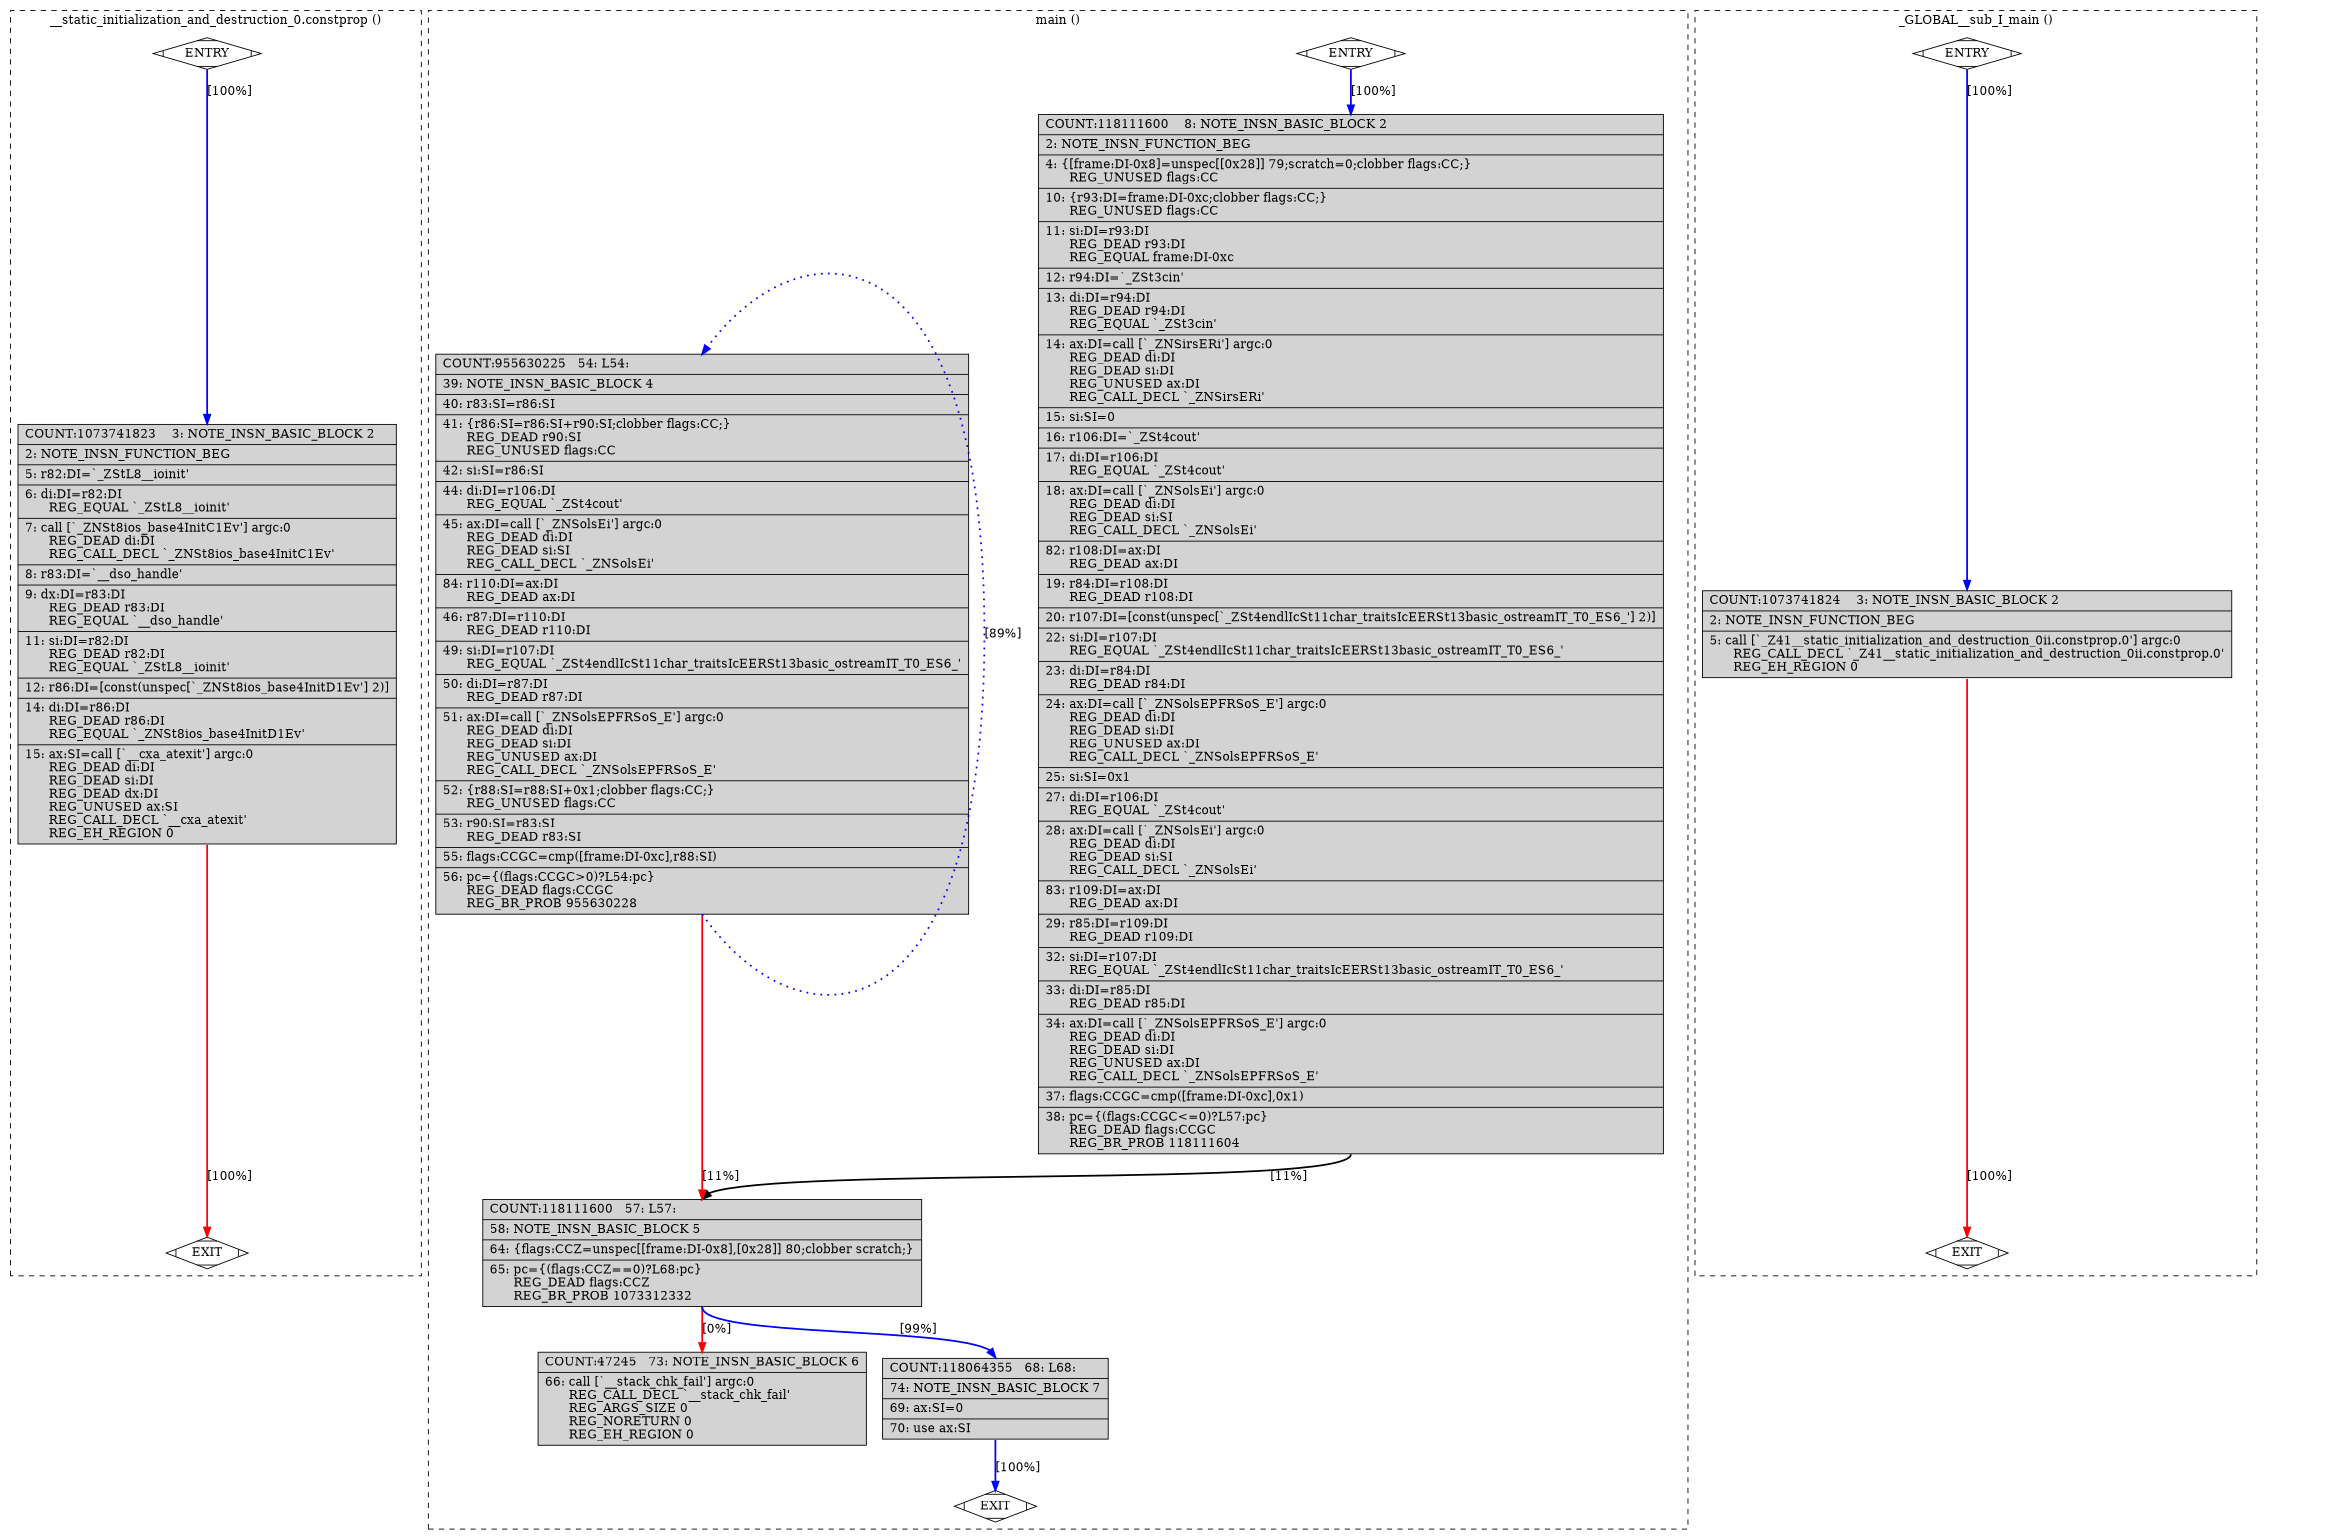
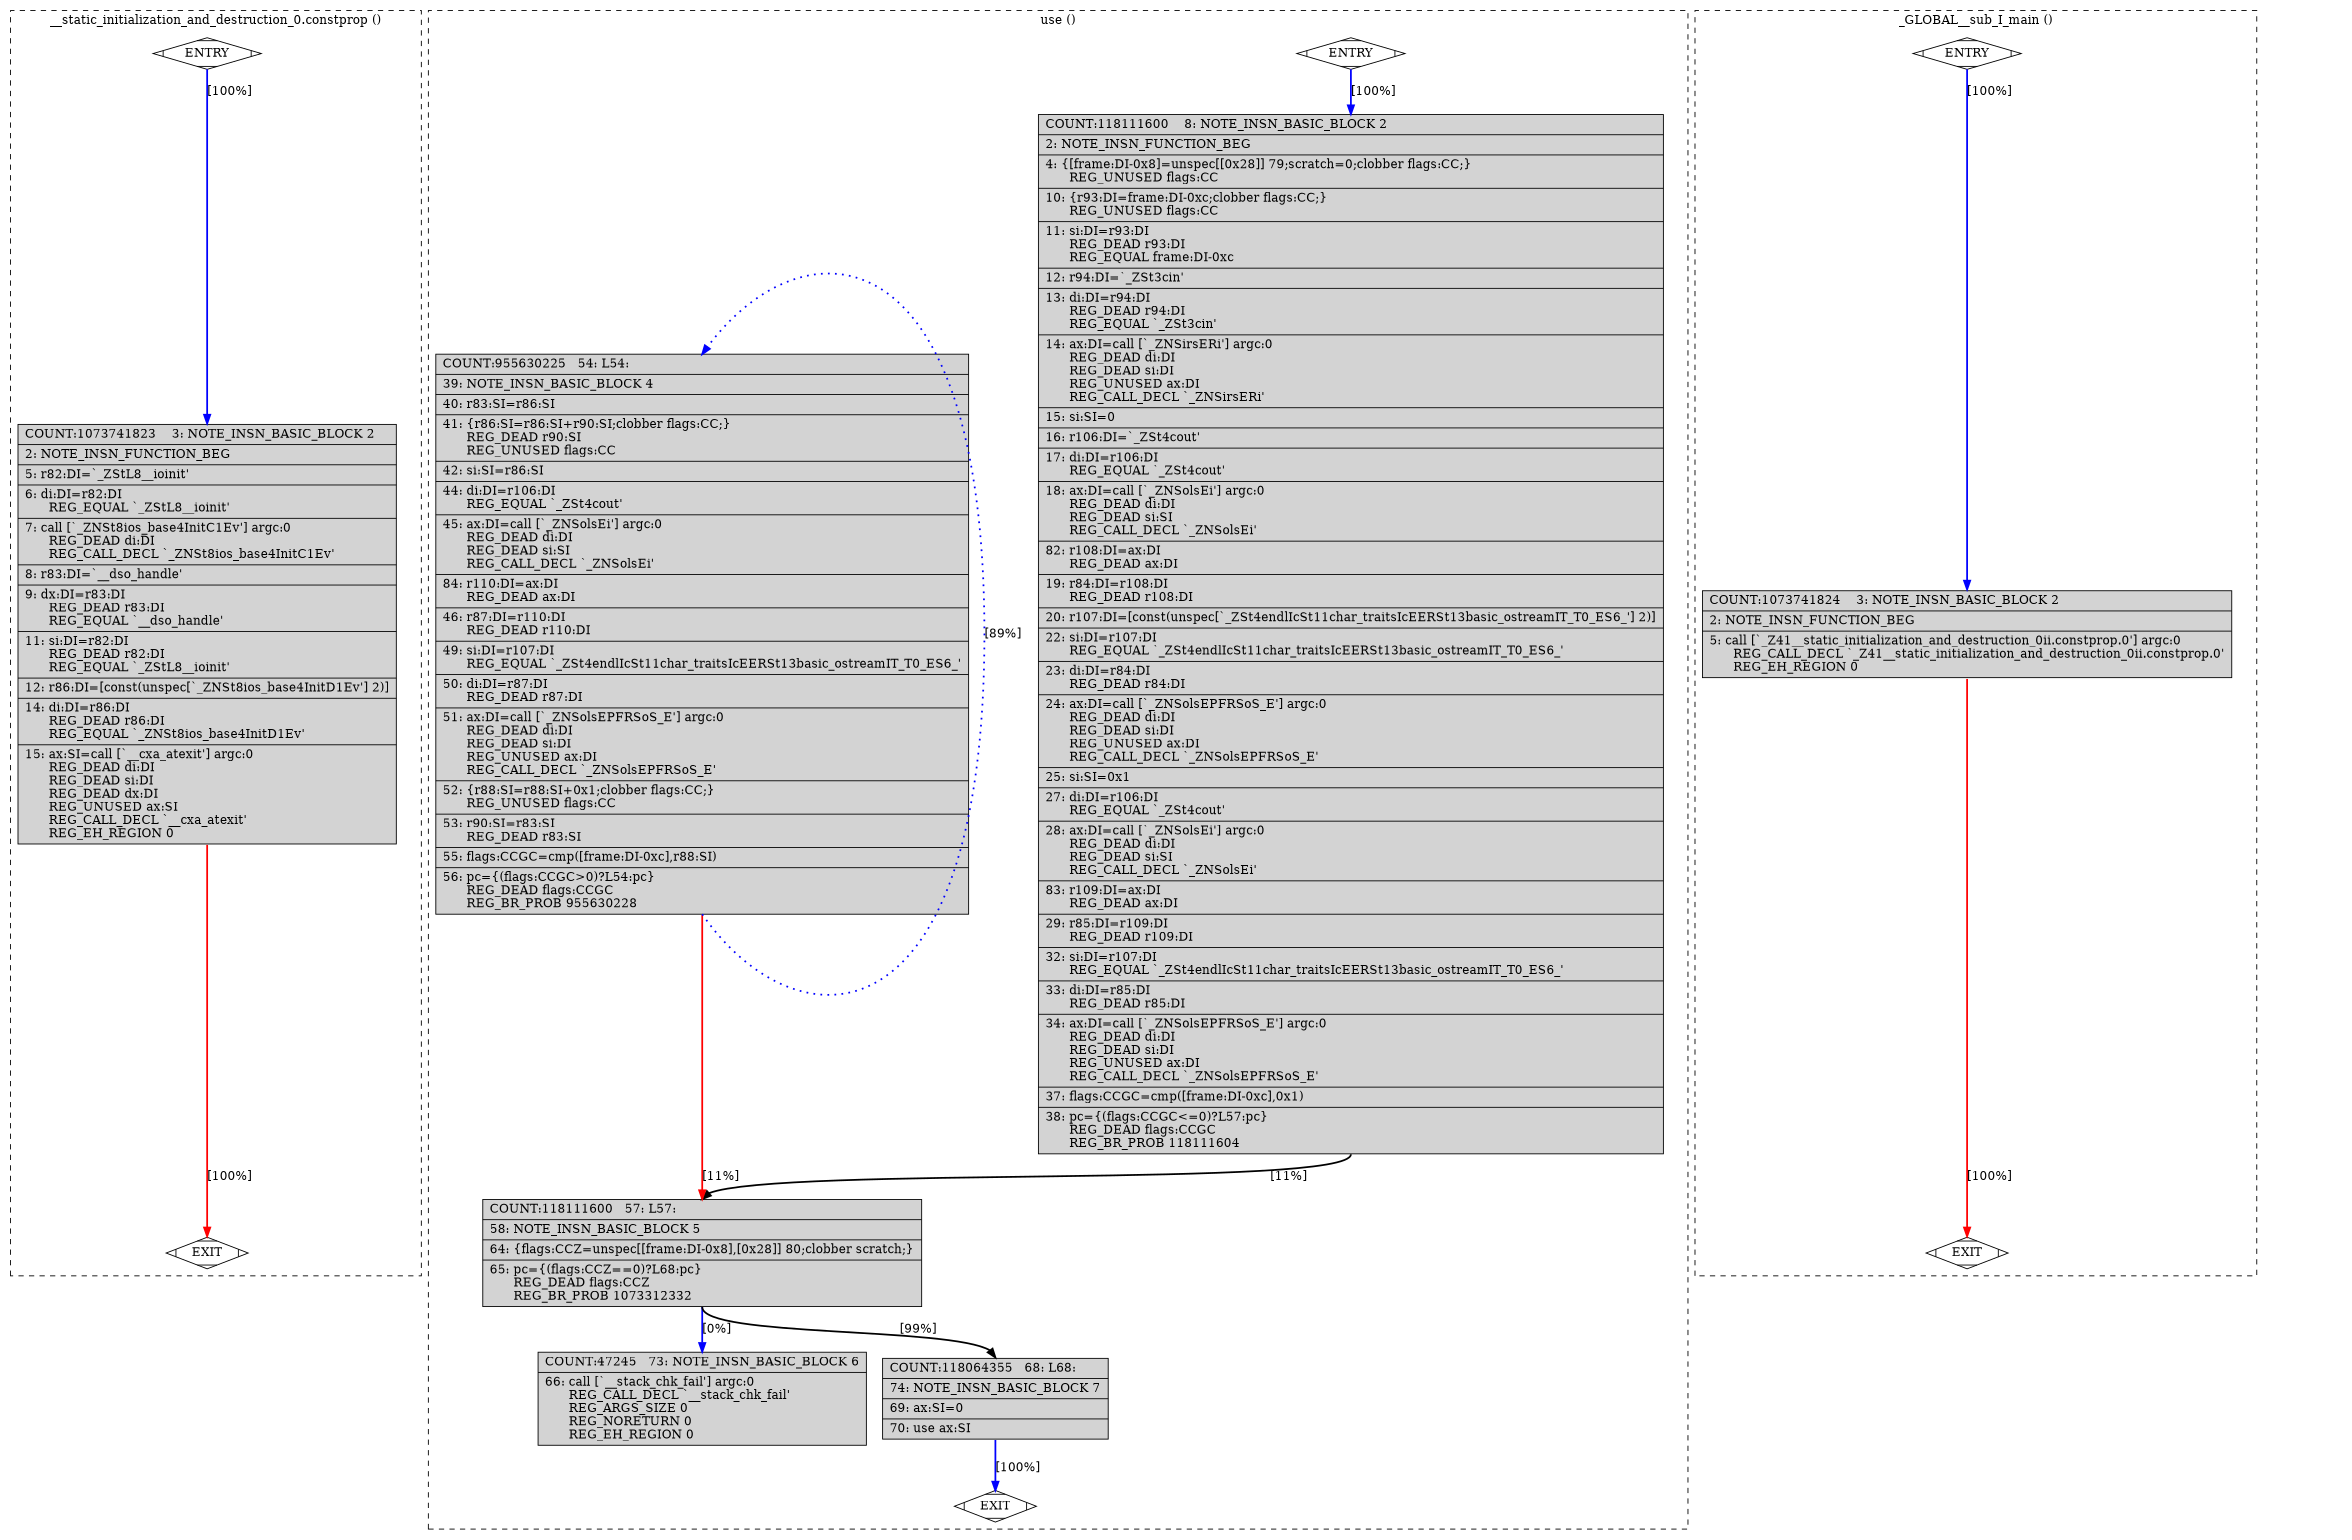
(1058, 21) -> (1058, 21)
(702, 1325) -> (702, 1325)
(845, 1332) -> (845, 1332)
